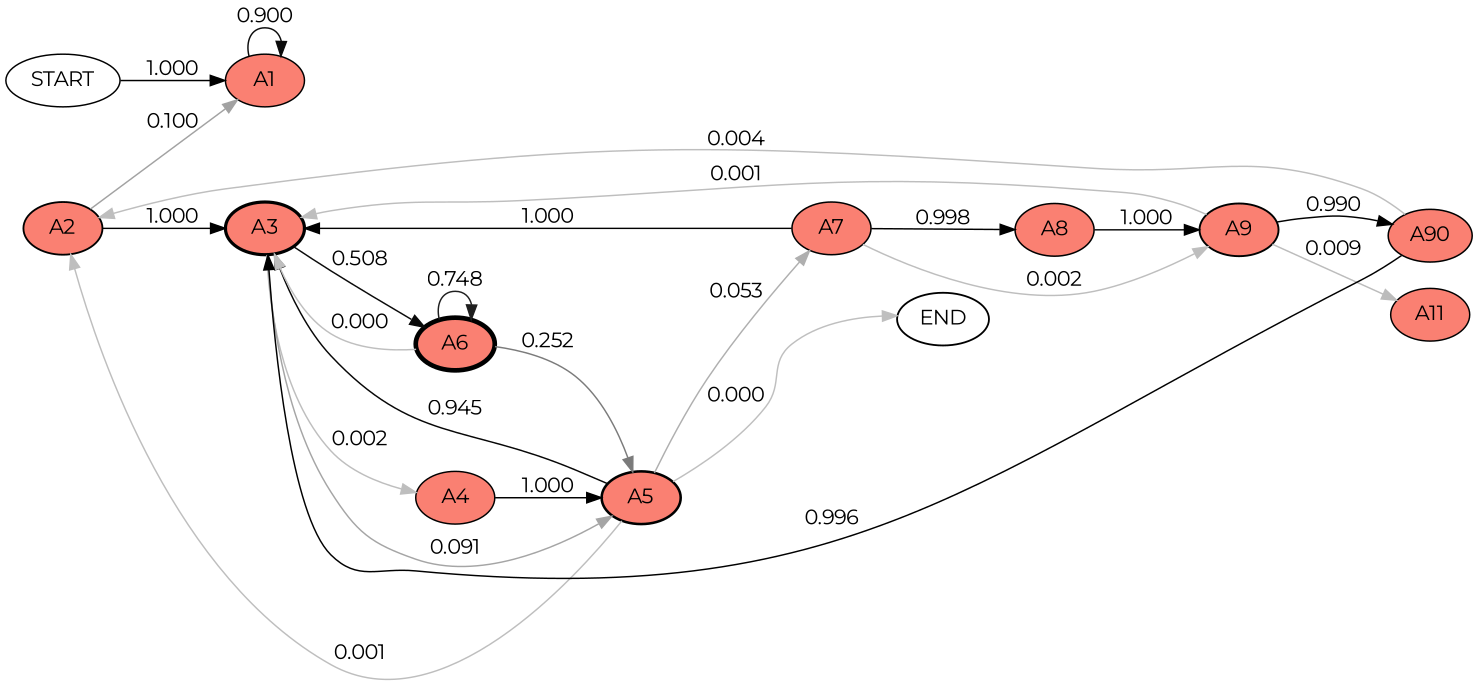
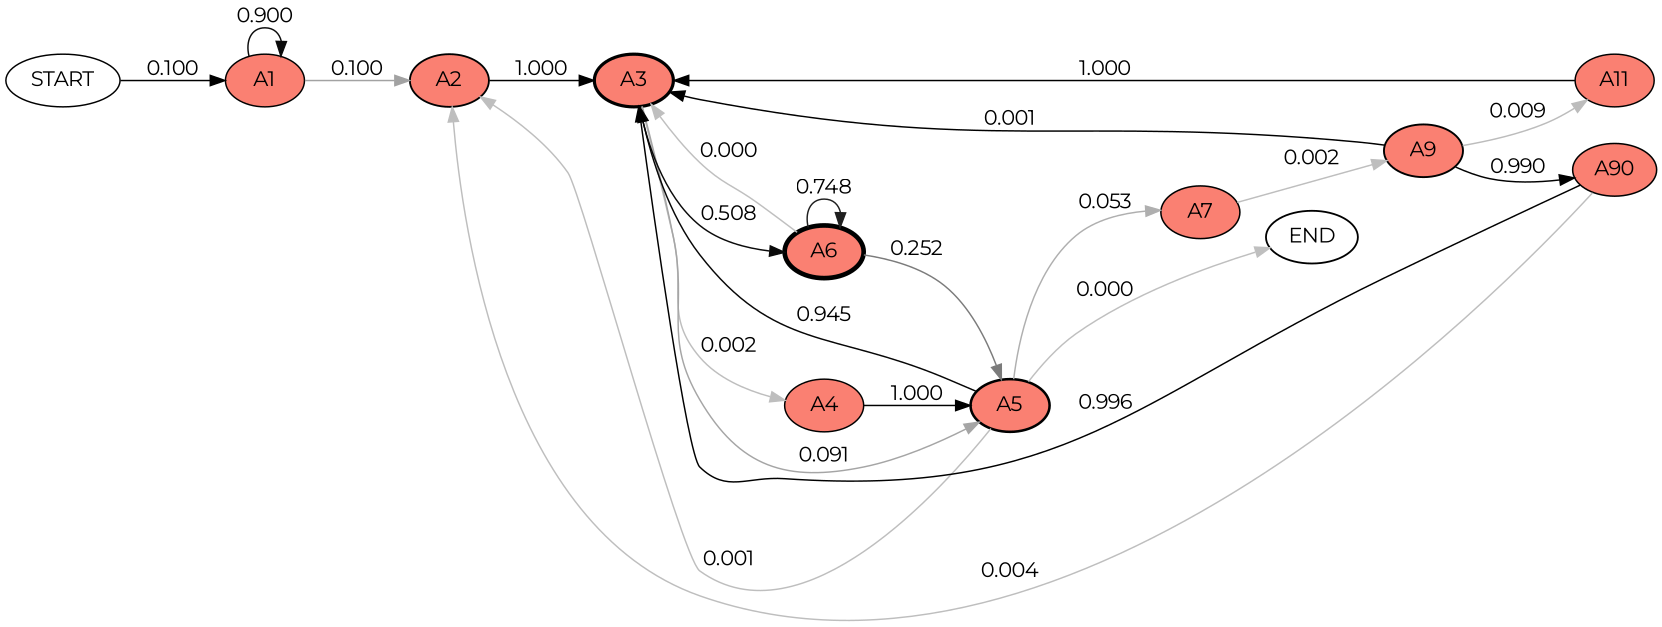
(173, 70) -> (173, 70)
(158, 159) -> (350, 81)
(763, 186) -> (1033, 131)
(556, 228) -> (1132, 81)
(1055, 230) -> none
